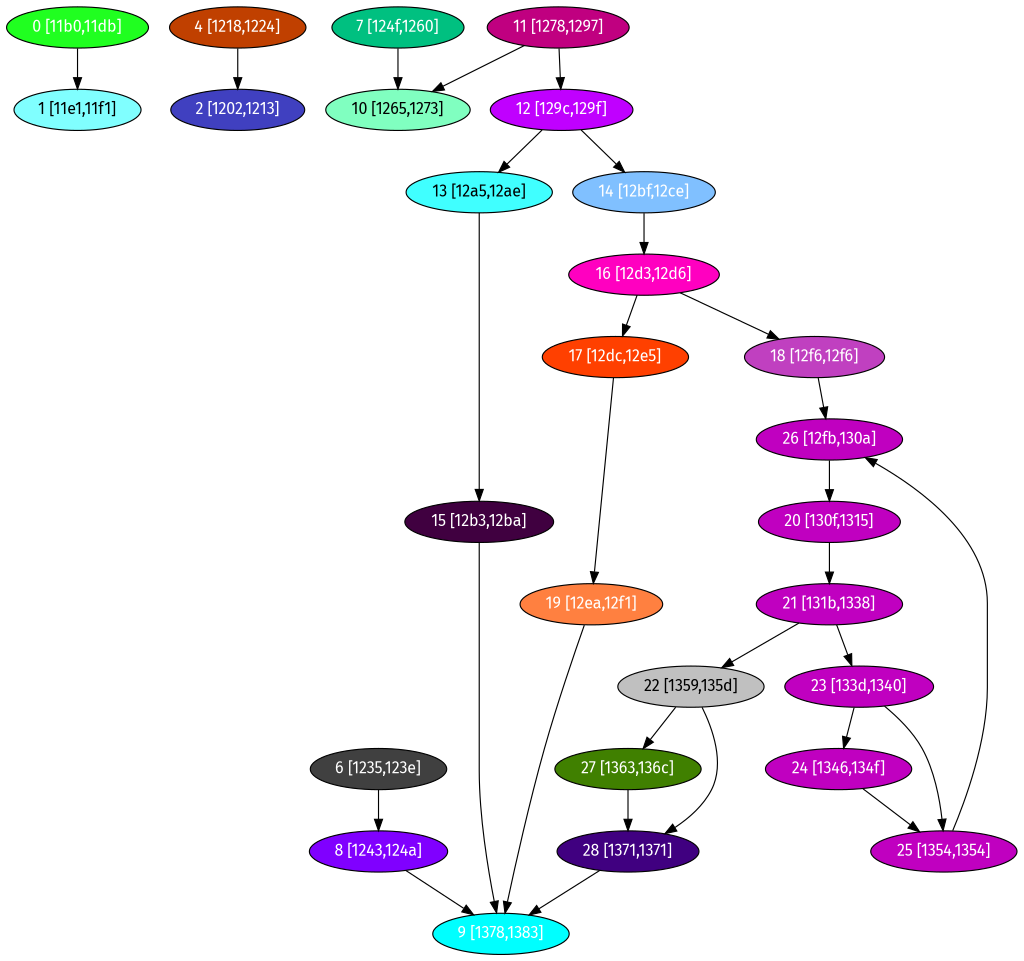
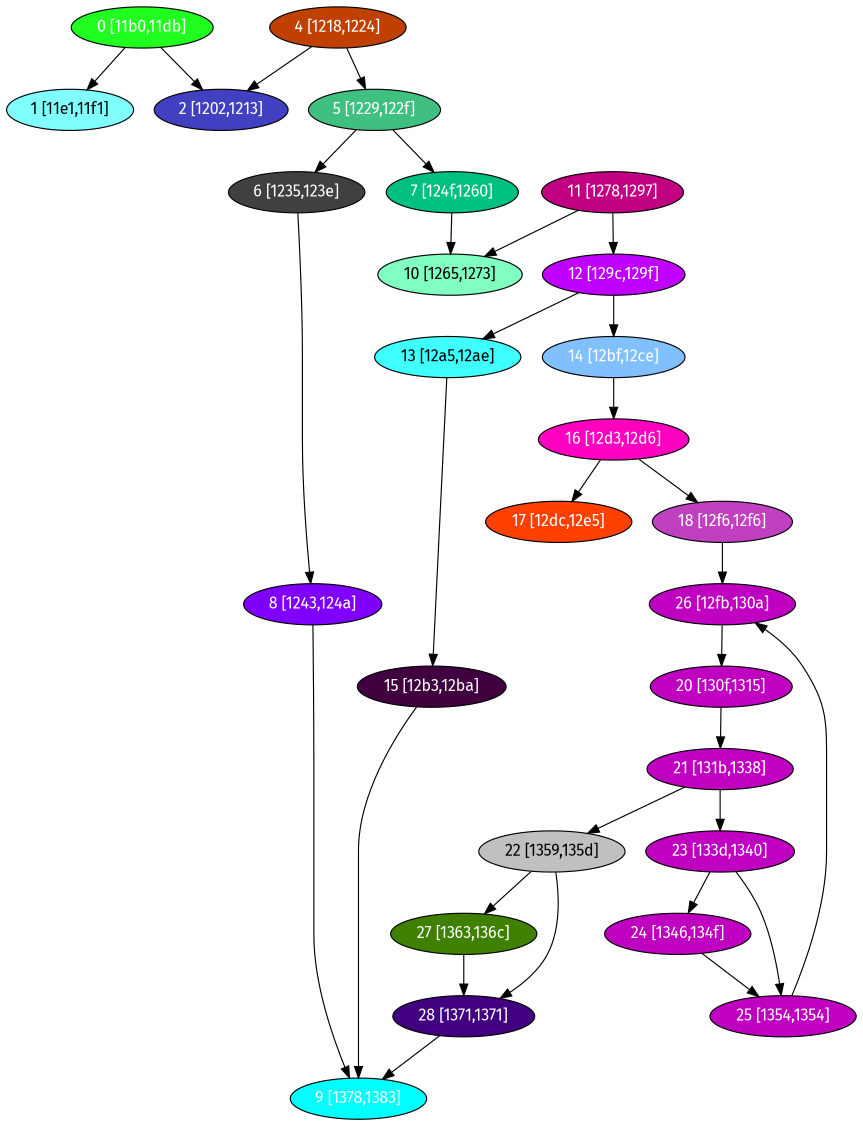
none -> (178, 65)
none -> (375, 110)
(591, 604) -> none
